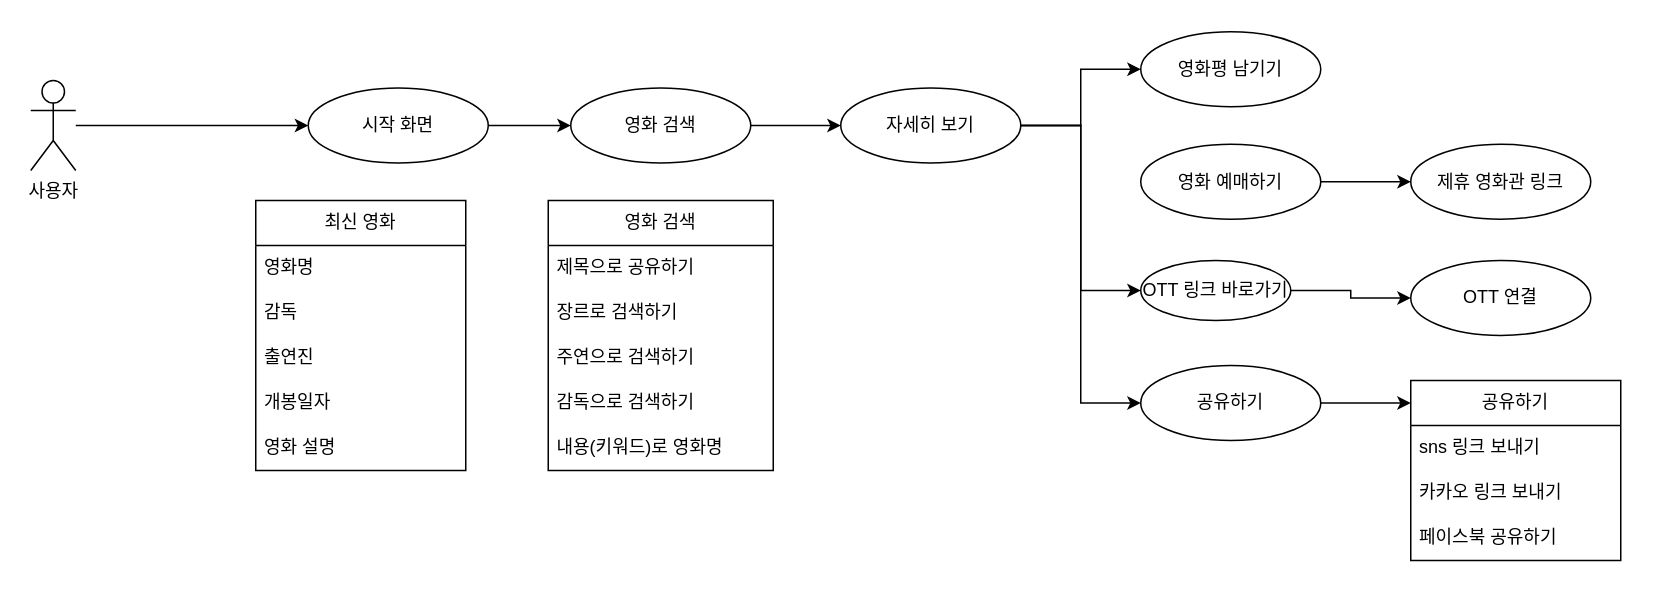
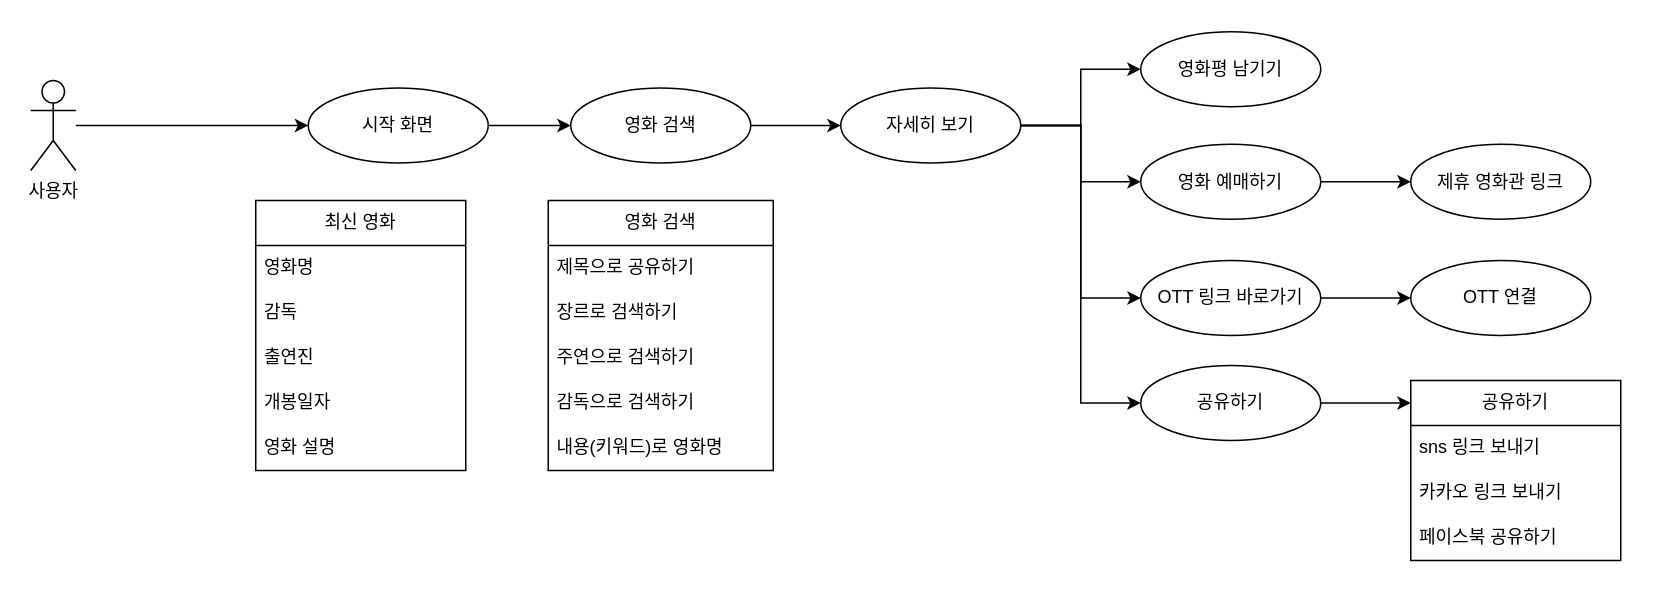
none -> (1107, 182)
(1216, 290) -> (1231, 298)
